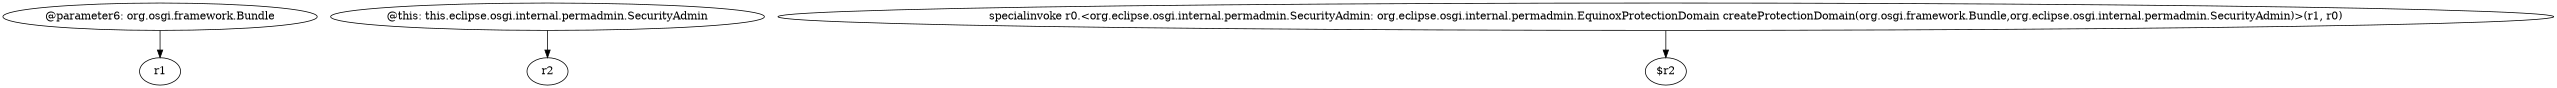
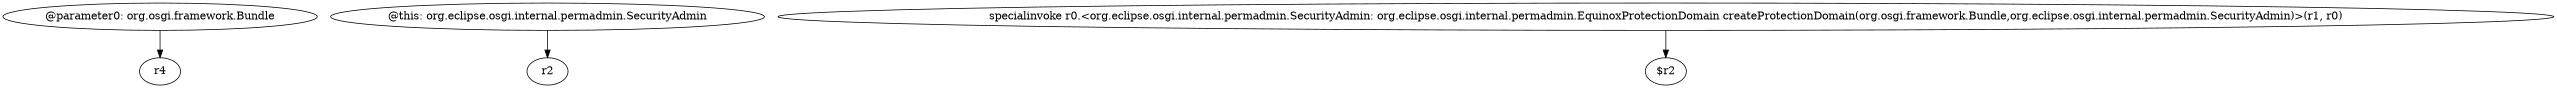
(160, 17) -> (160, 17)
(548, 17) -> (548, 17)
(160, 71) -> (160, 71)
